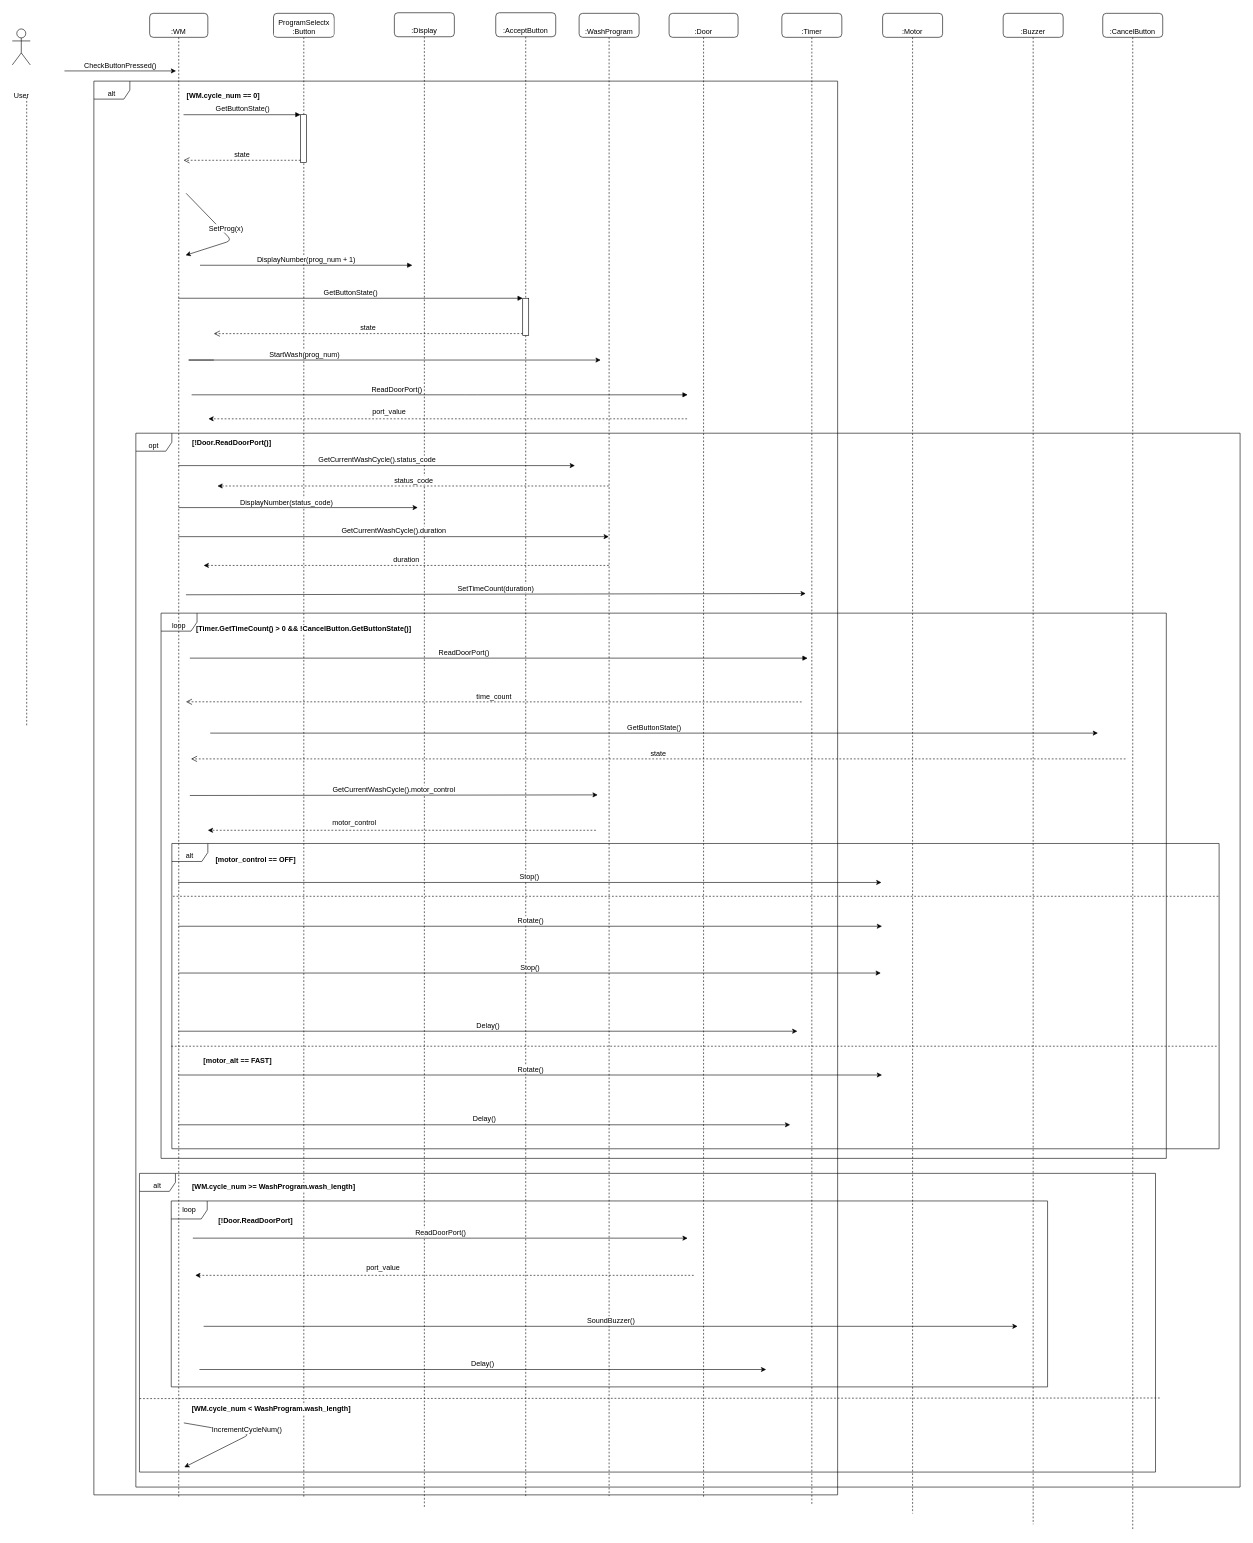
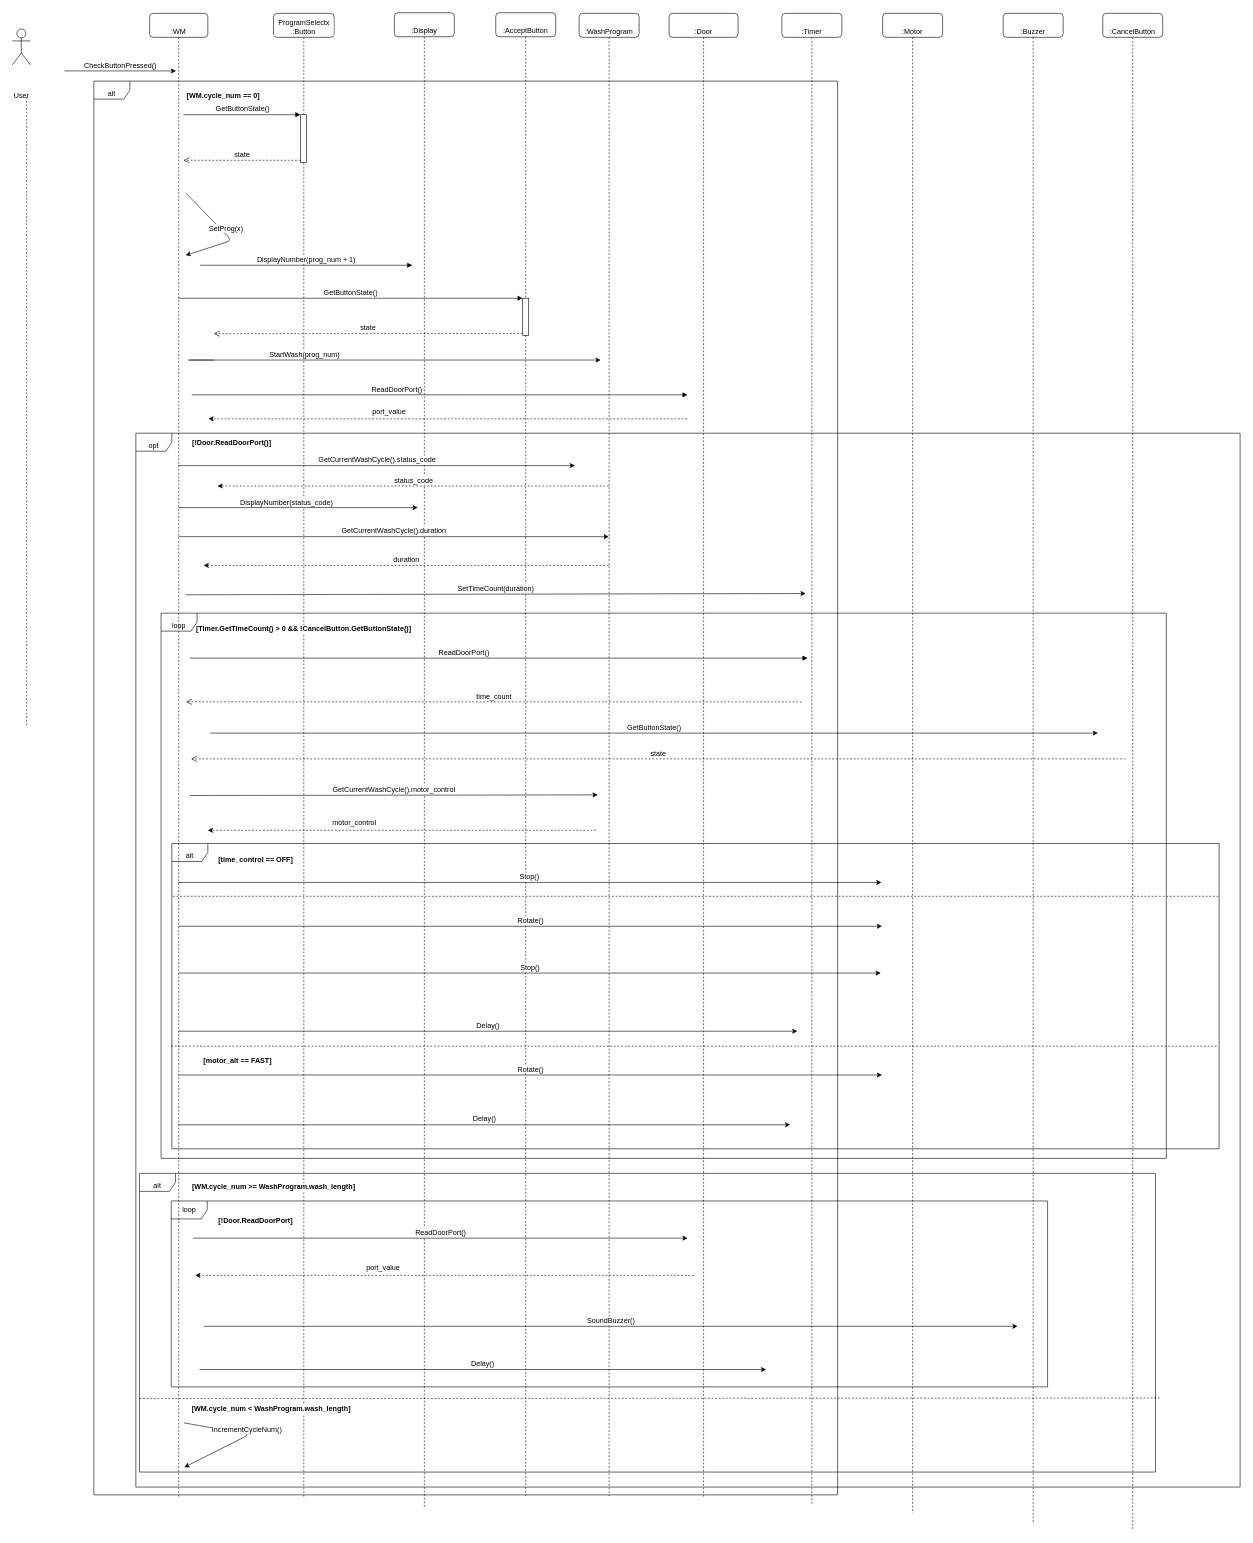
(256, 859) -> (256, 859)
